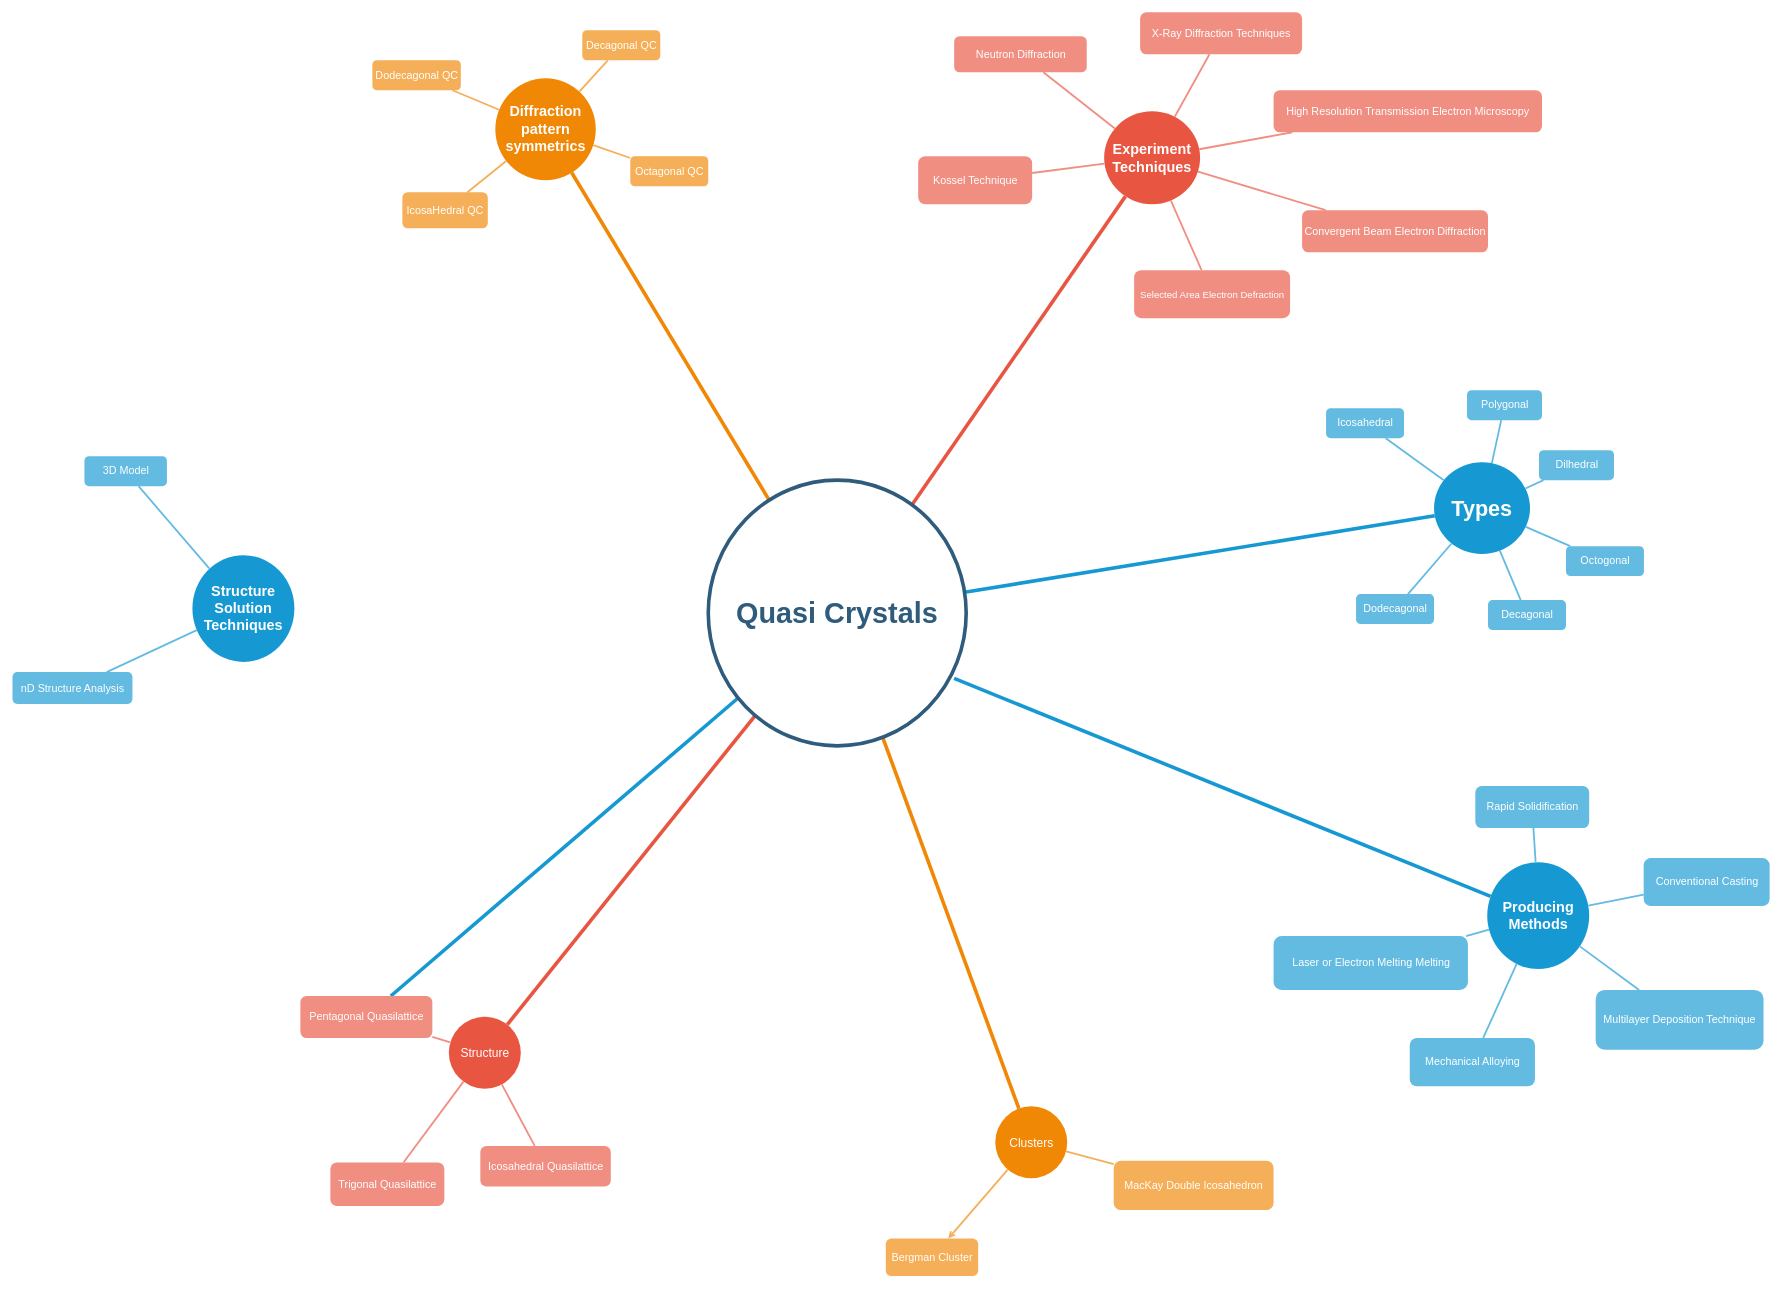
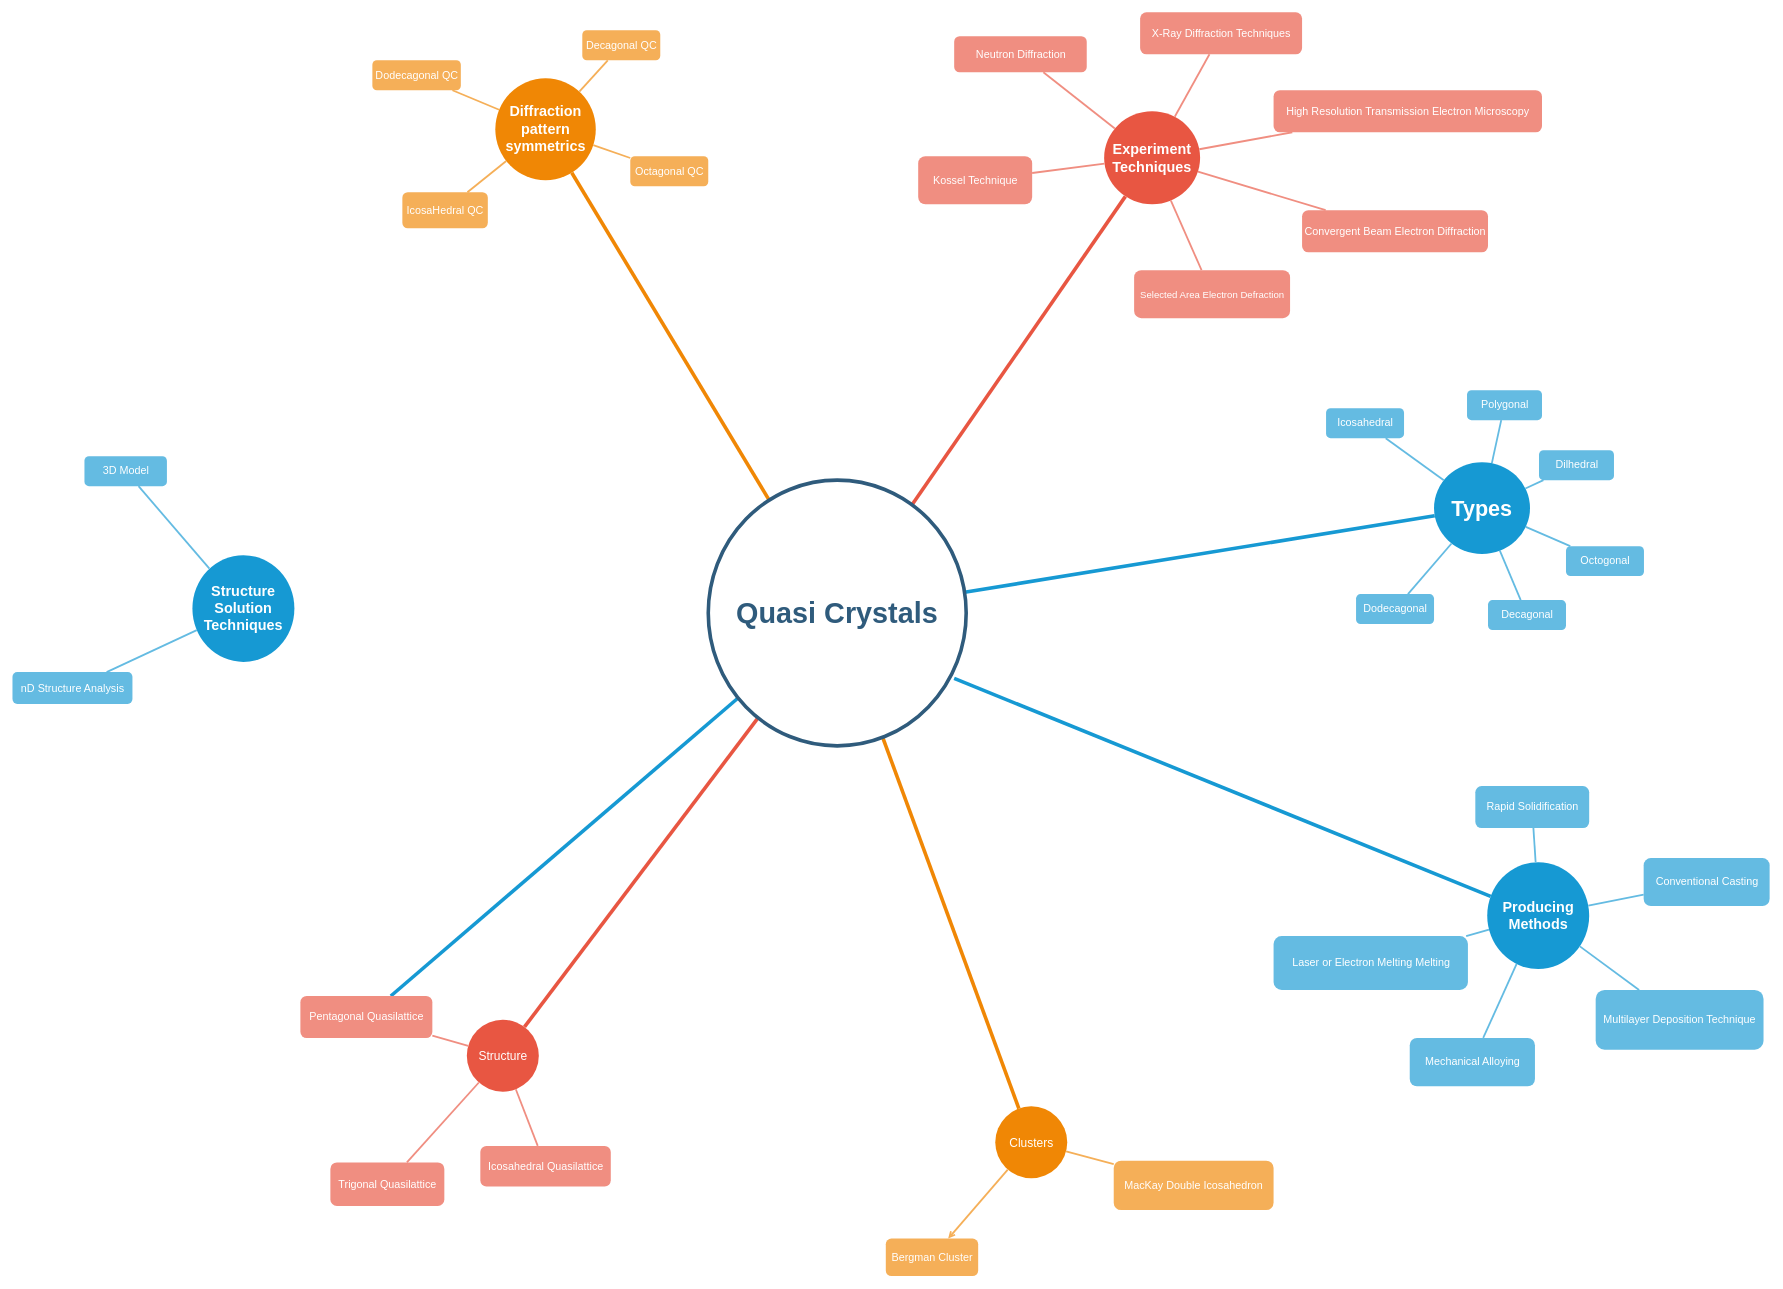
(485, 1053) -> (503, 1056)
